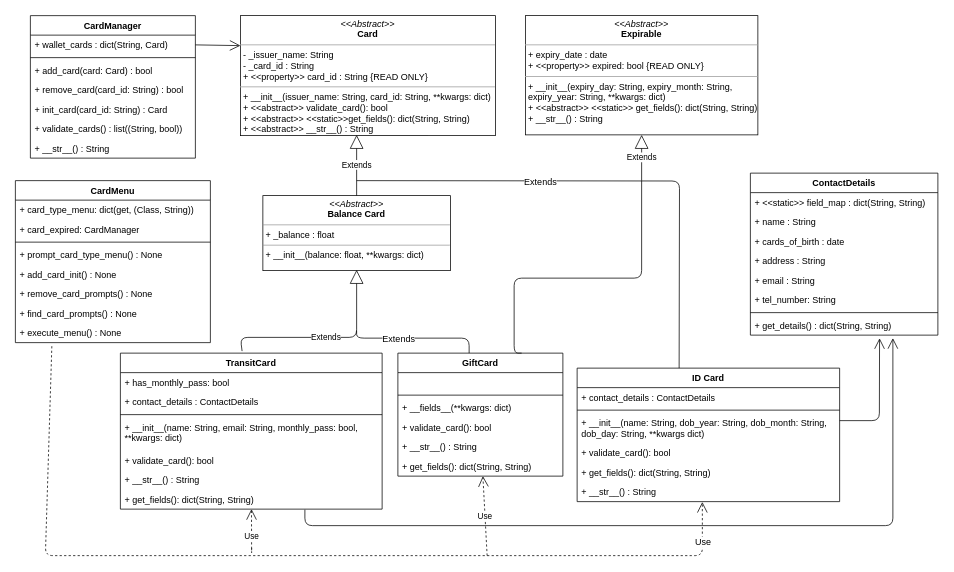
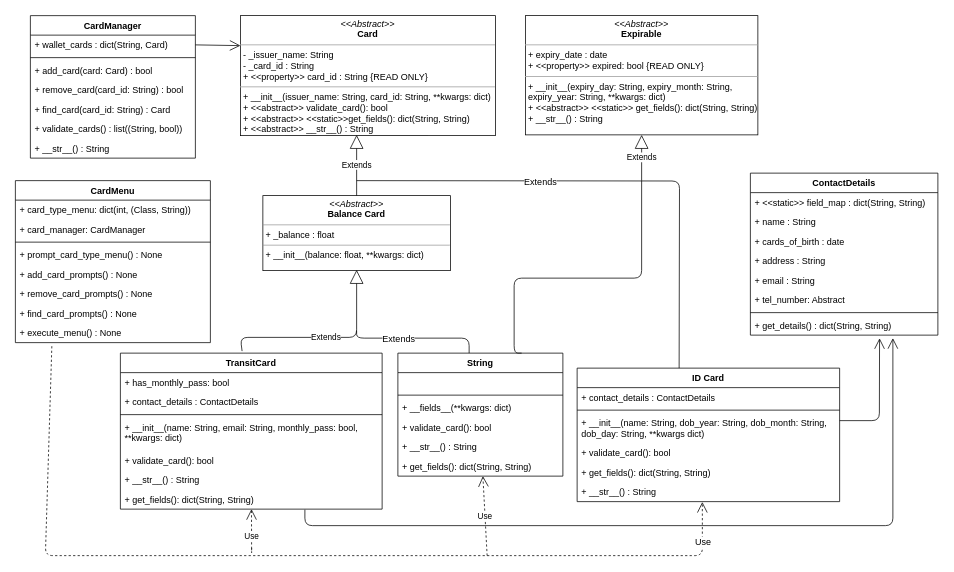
(111, 110) -> (112, 110)
(119, 210) -> (118, 210)
(83, 230) -> (84, 230)
(73, 275) -> (83, 275)
(799, 300) -> (805, 300)
(480, 363) -> (480, 363)
